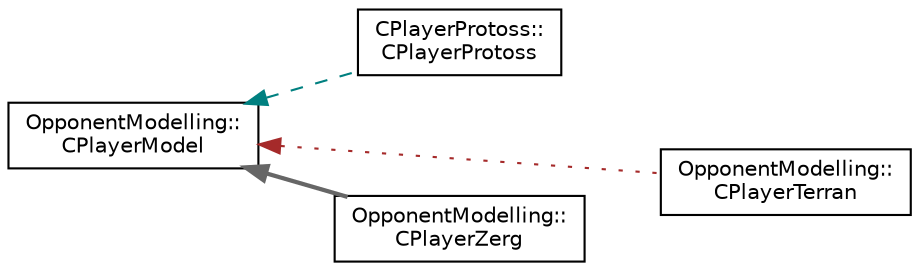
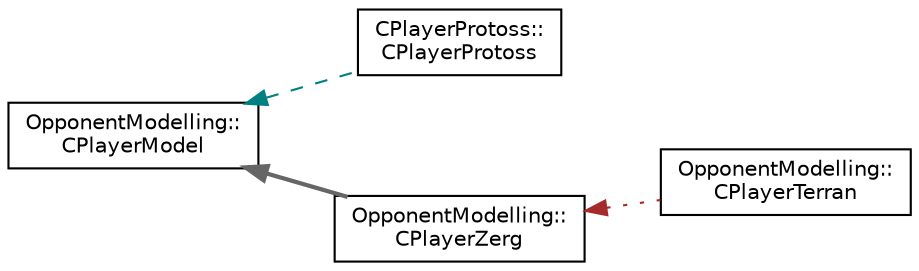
(471, 160) -> (633, 204)
